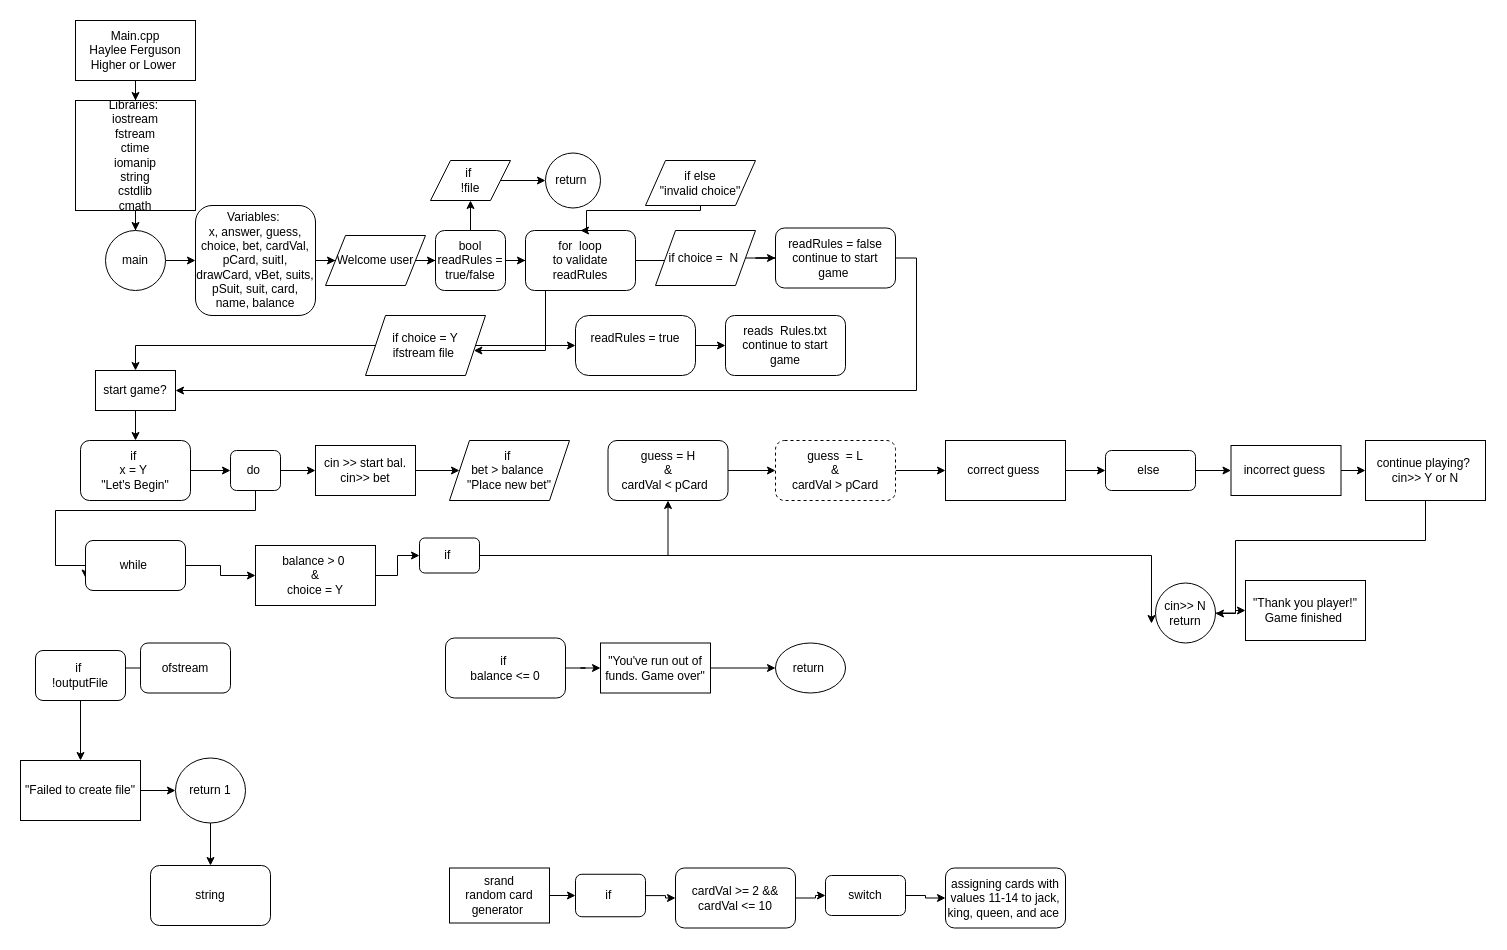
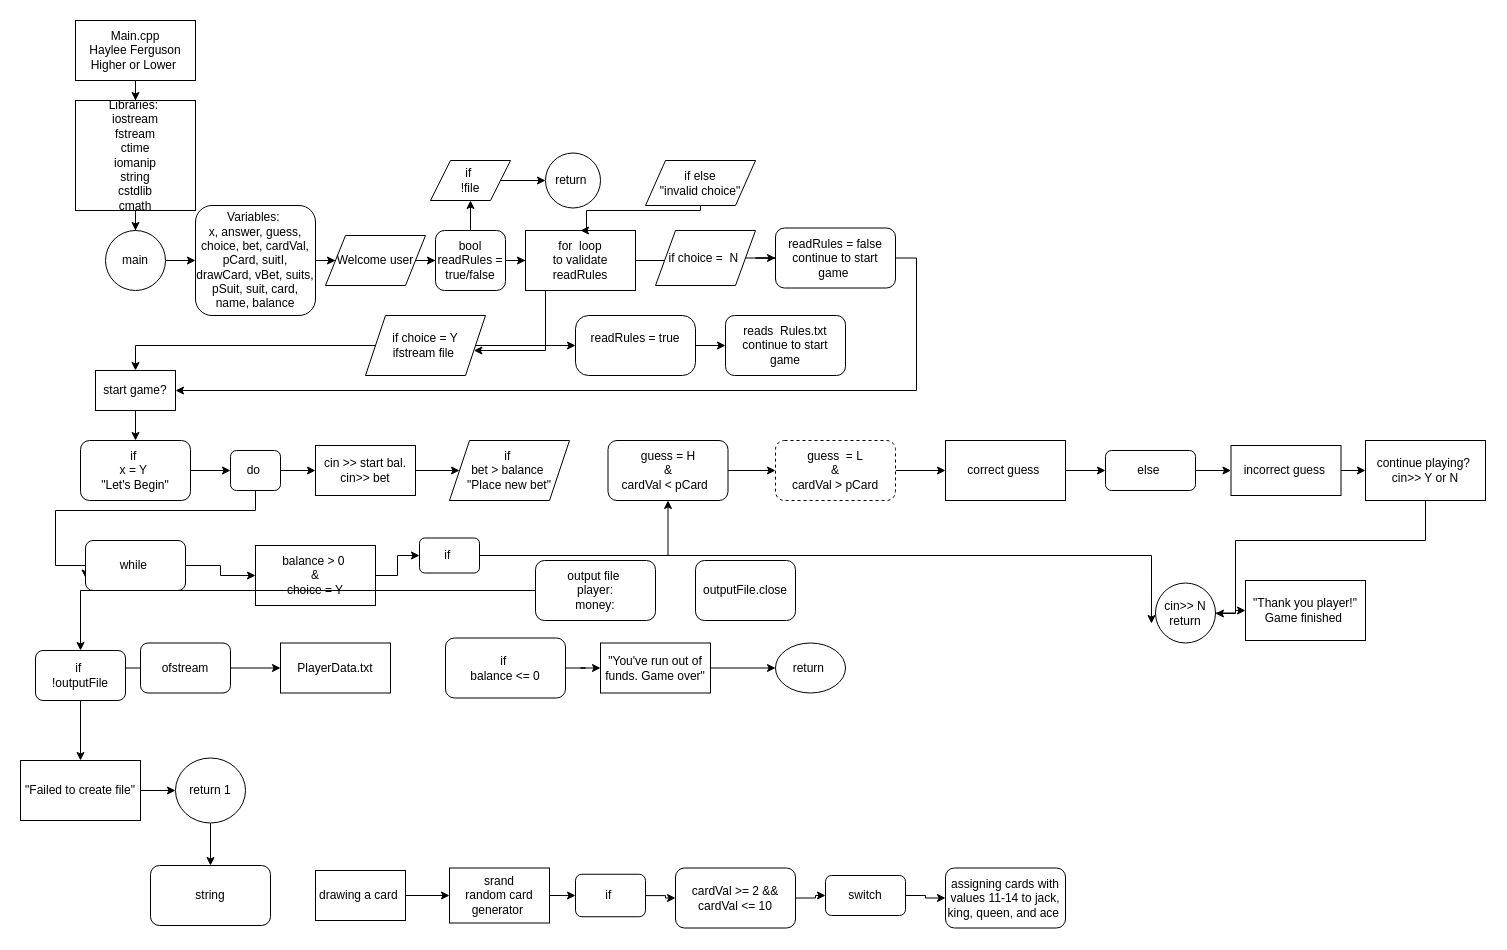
(581, 261) -> (581, 261)
none -> (357, 591)
none -> (596, 591)
none -> (746, 591)
none -> (252, 668)
none -> (336, 668)
none -> (361, 896)
none -> (424, 896)
